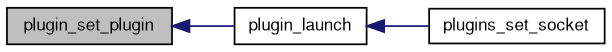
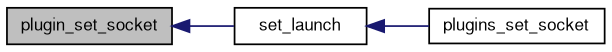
(89, 26) -> (89, 26)
(301, 26) -> (301, 26)
